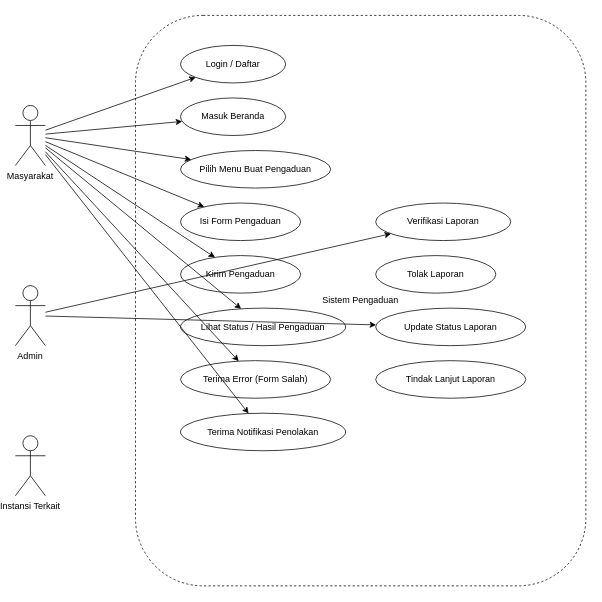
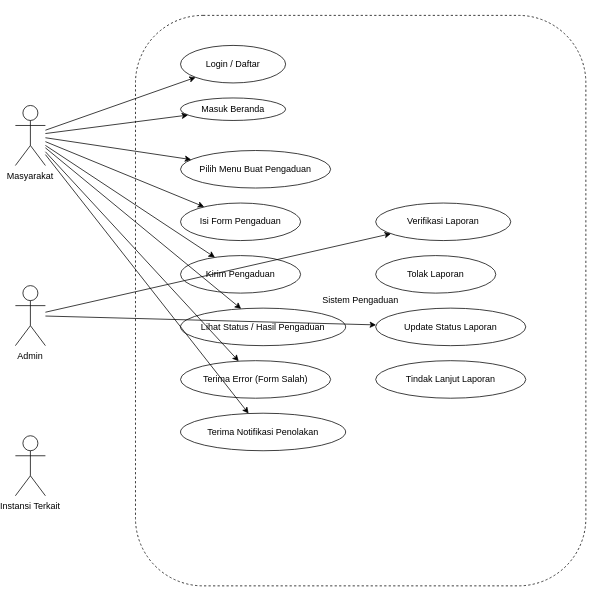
(233, 117) -> (233, 109)
